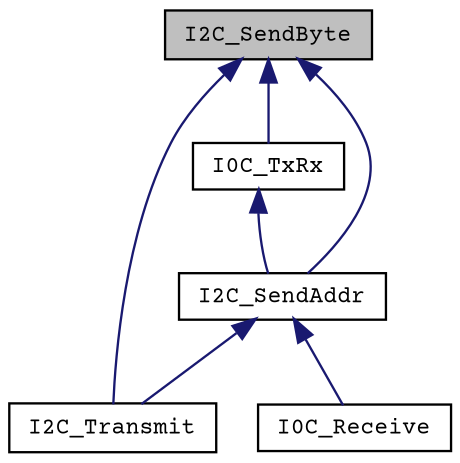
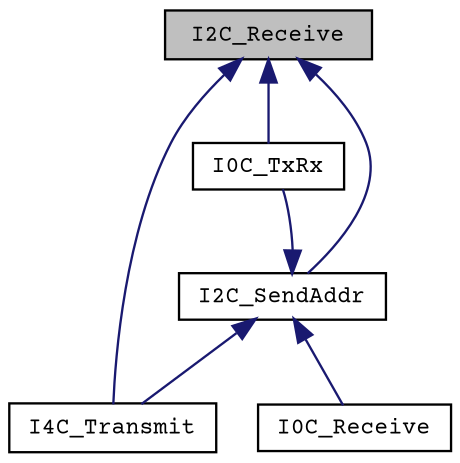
(269, 35) -> (269, 35)
(262, 244) -> (290, 219)
(113, 428) -> (113, 428)
